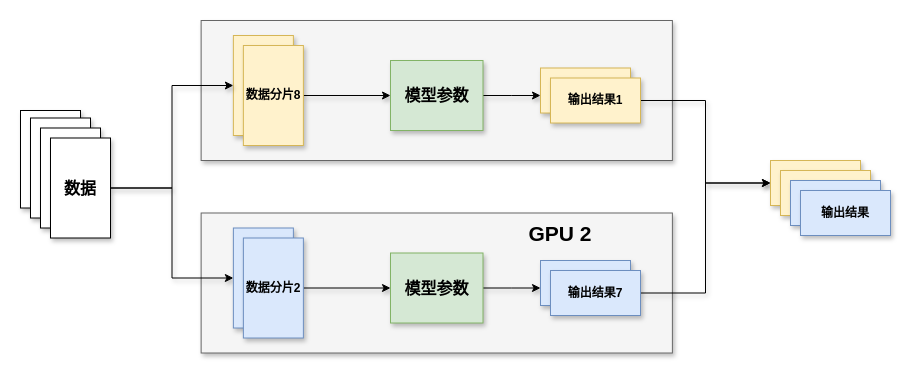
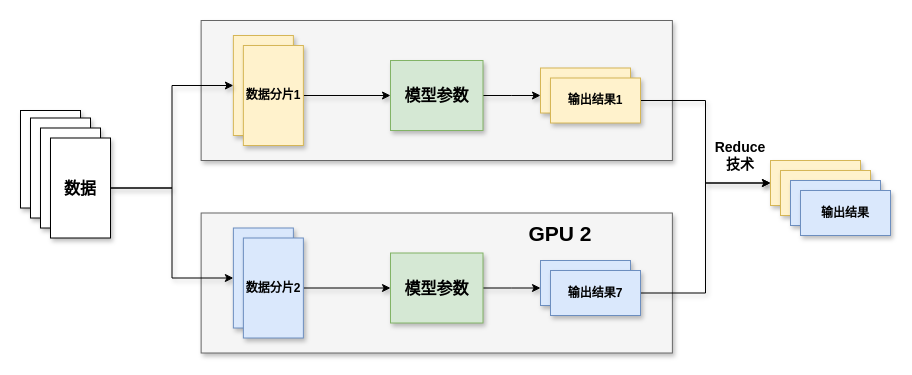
(274, 96) -> (274, 96)
none -> (741, 156)
